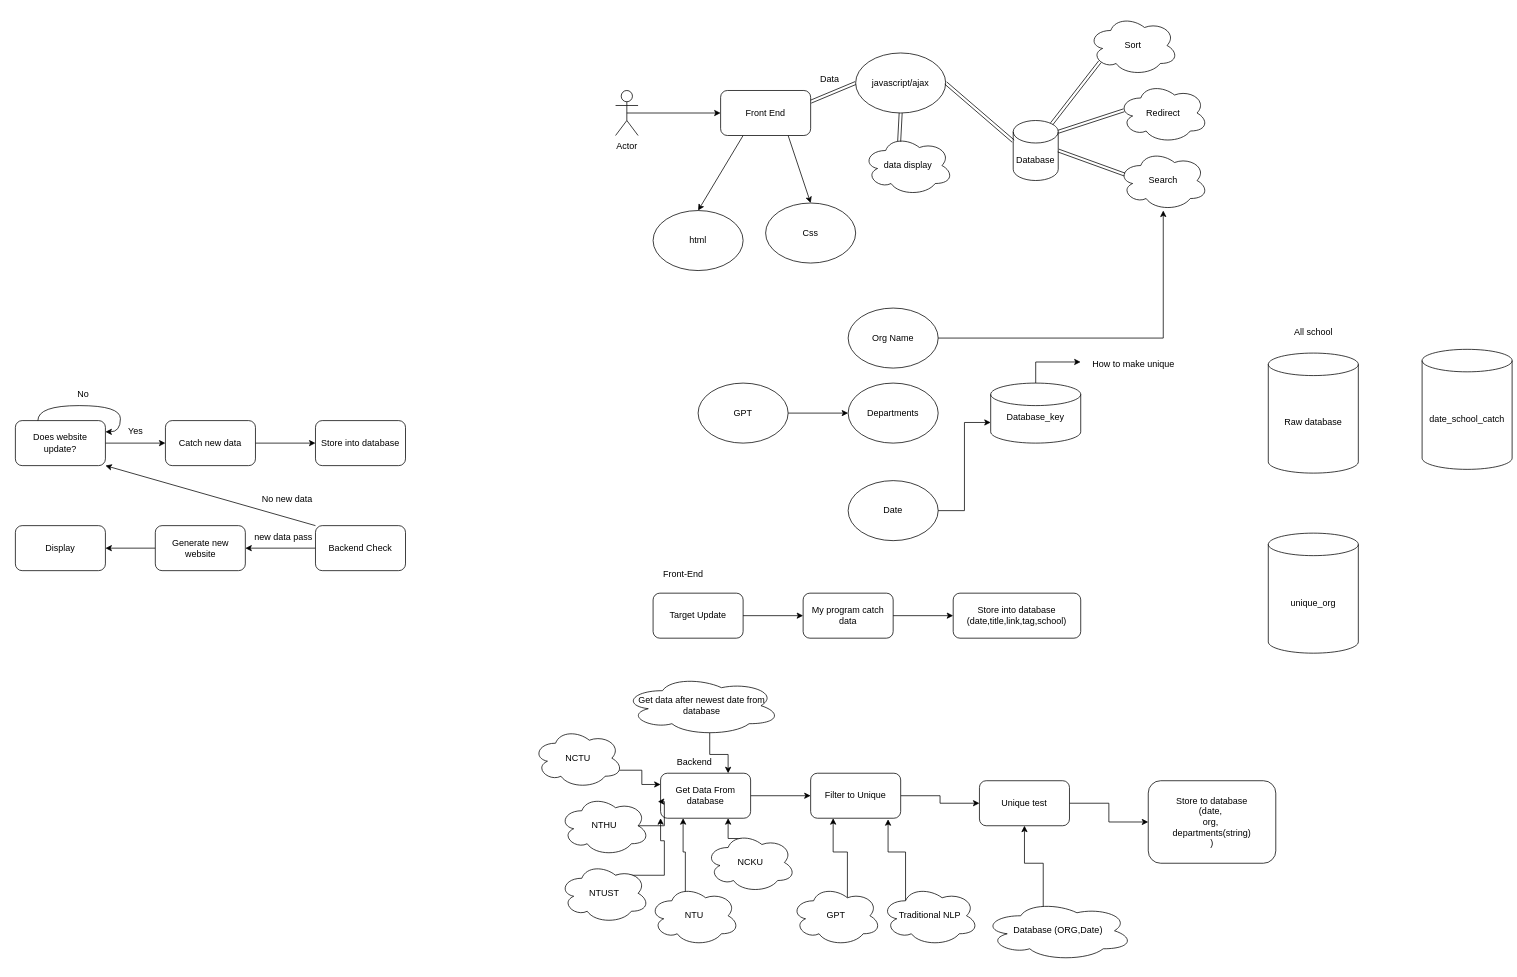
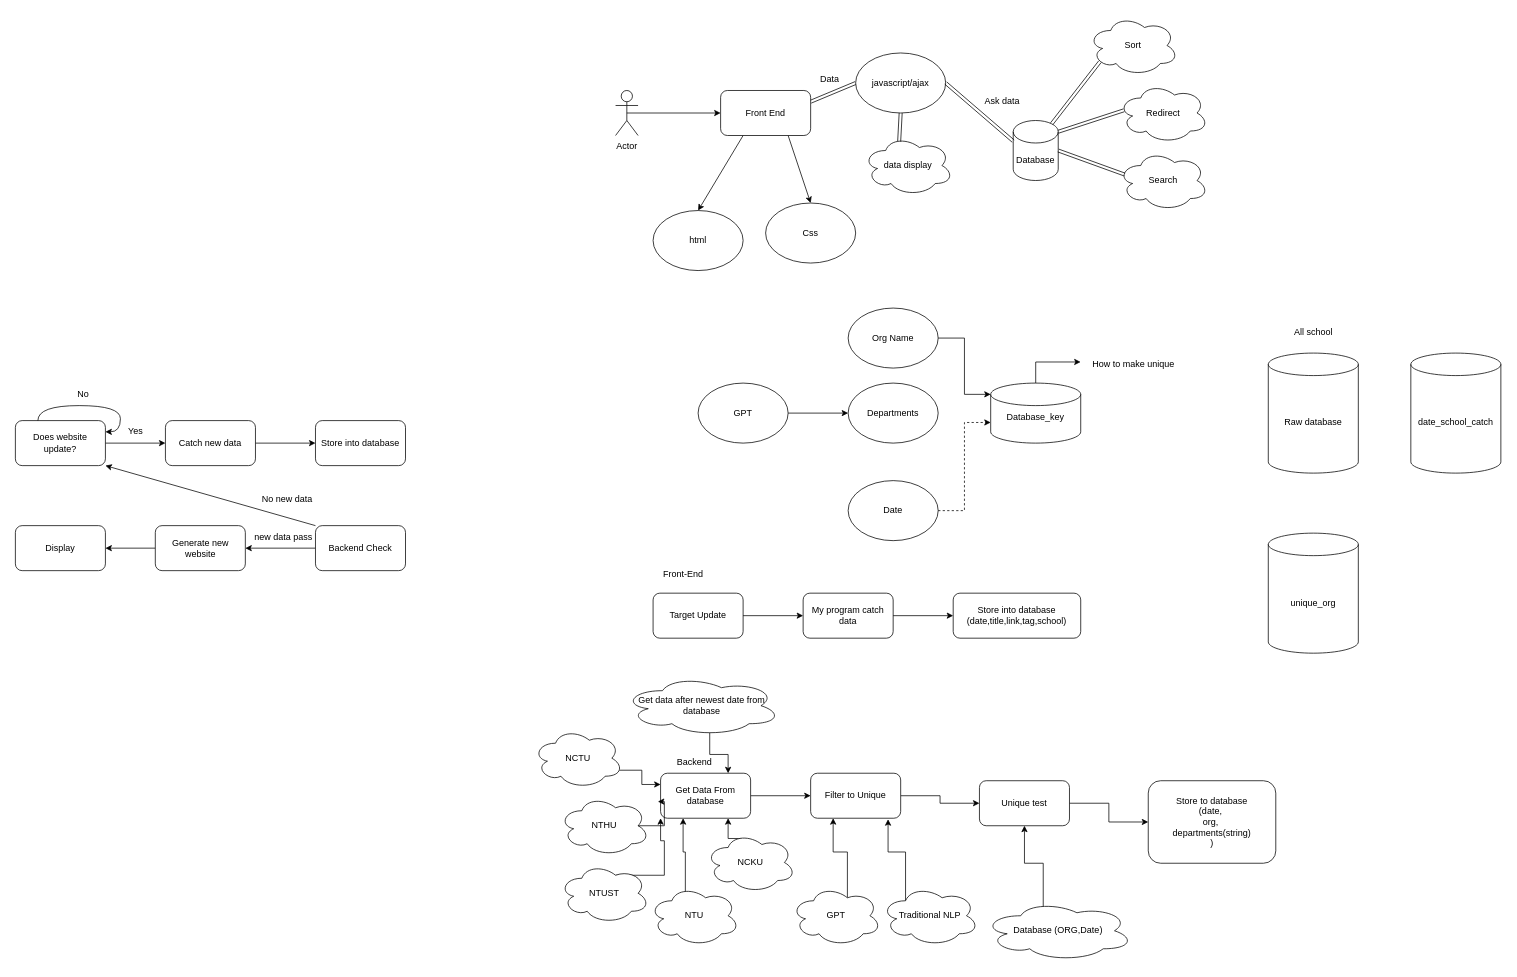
none -> (1002, 102)
(1163, 278) -> (964, 375)
(1467, 409) -> (1455, 413)
(964, 469) -> (964, 469)
